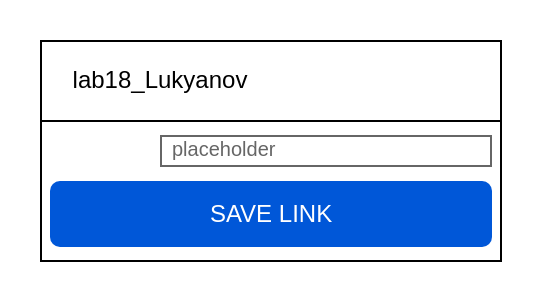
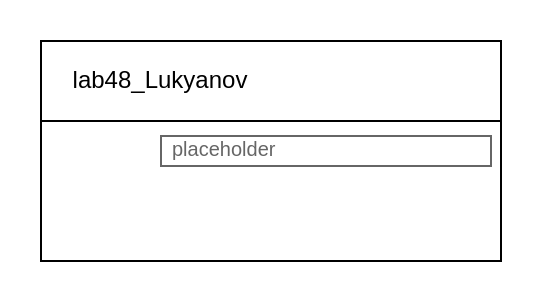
(161, 81) -> (161, 81)
(271, 214) -> none
